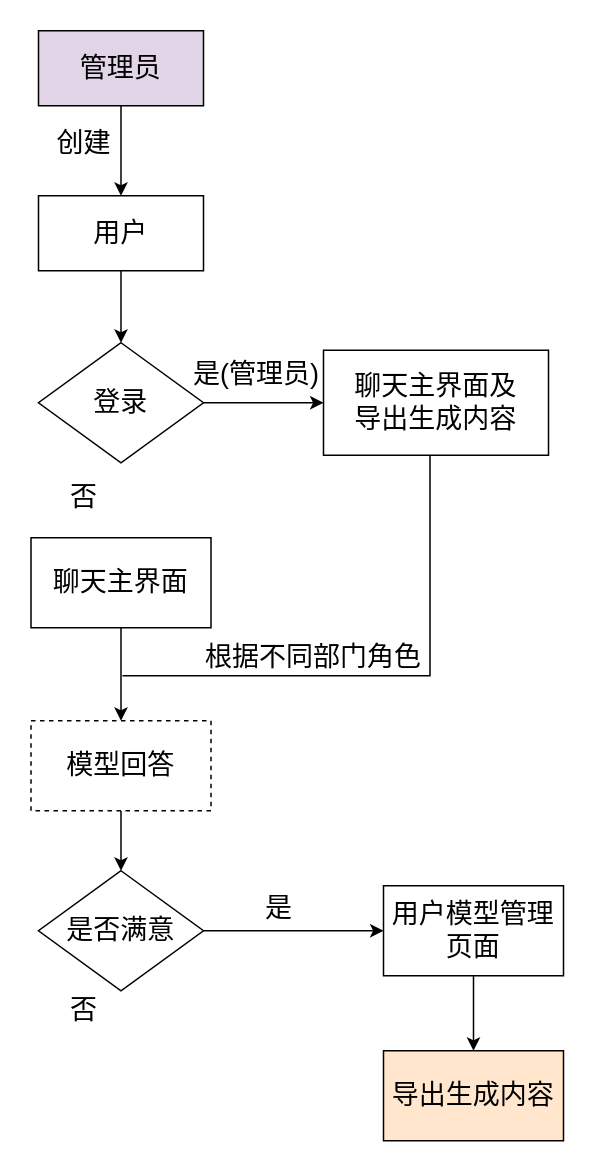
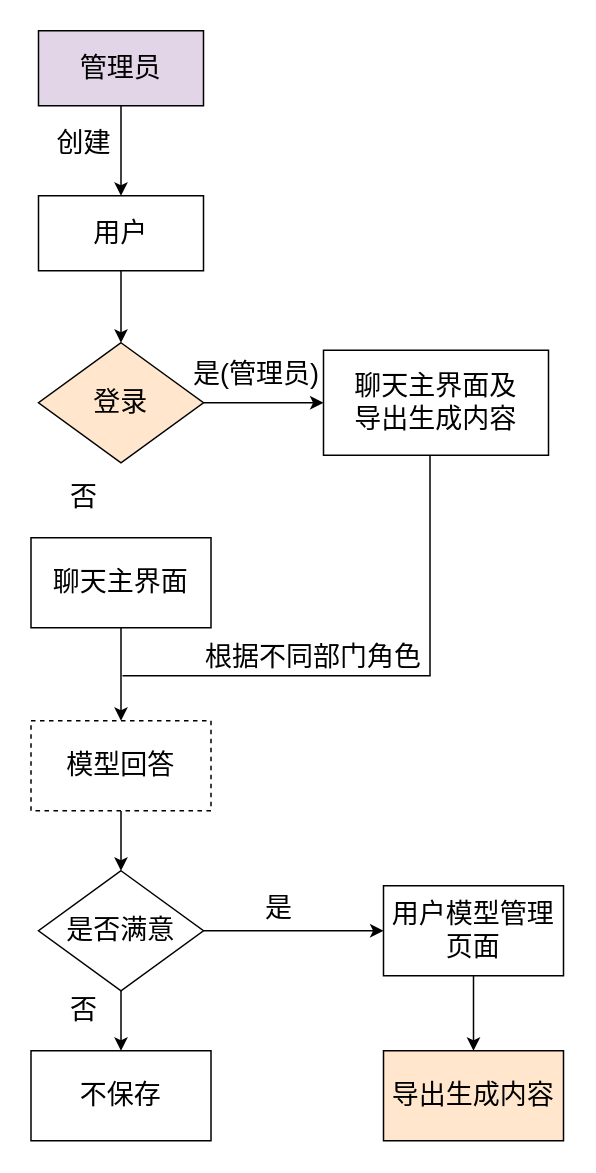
(121, 403) -> (121, 403)
none -> (121, 1016)
none -> (121, 1096)
